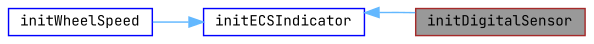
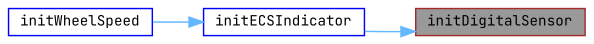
(397, 12) -> (383, 32)
